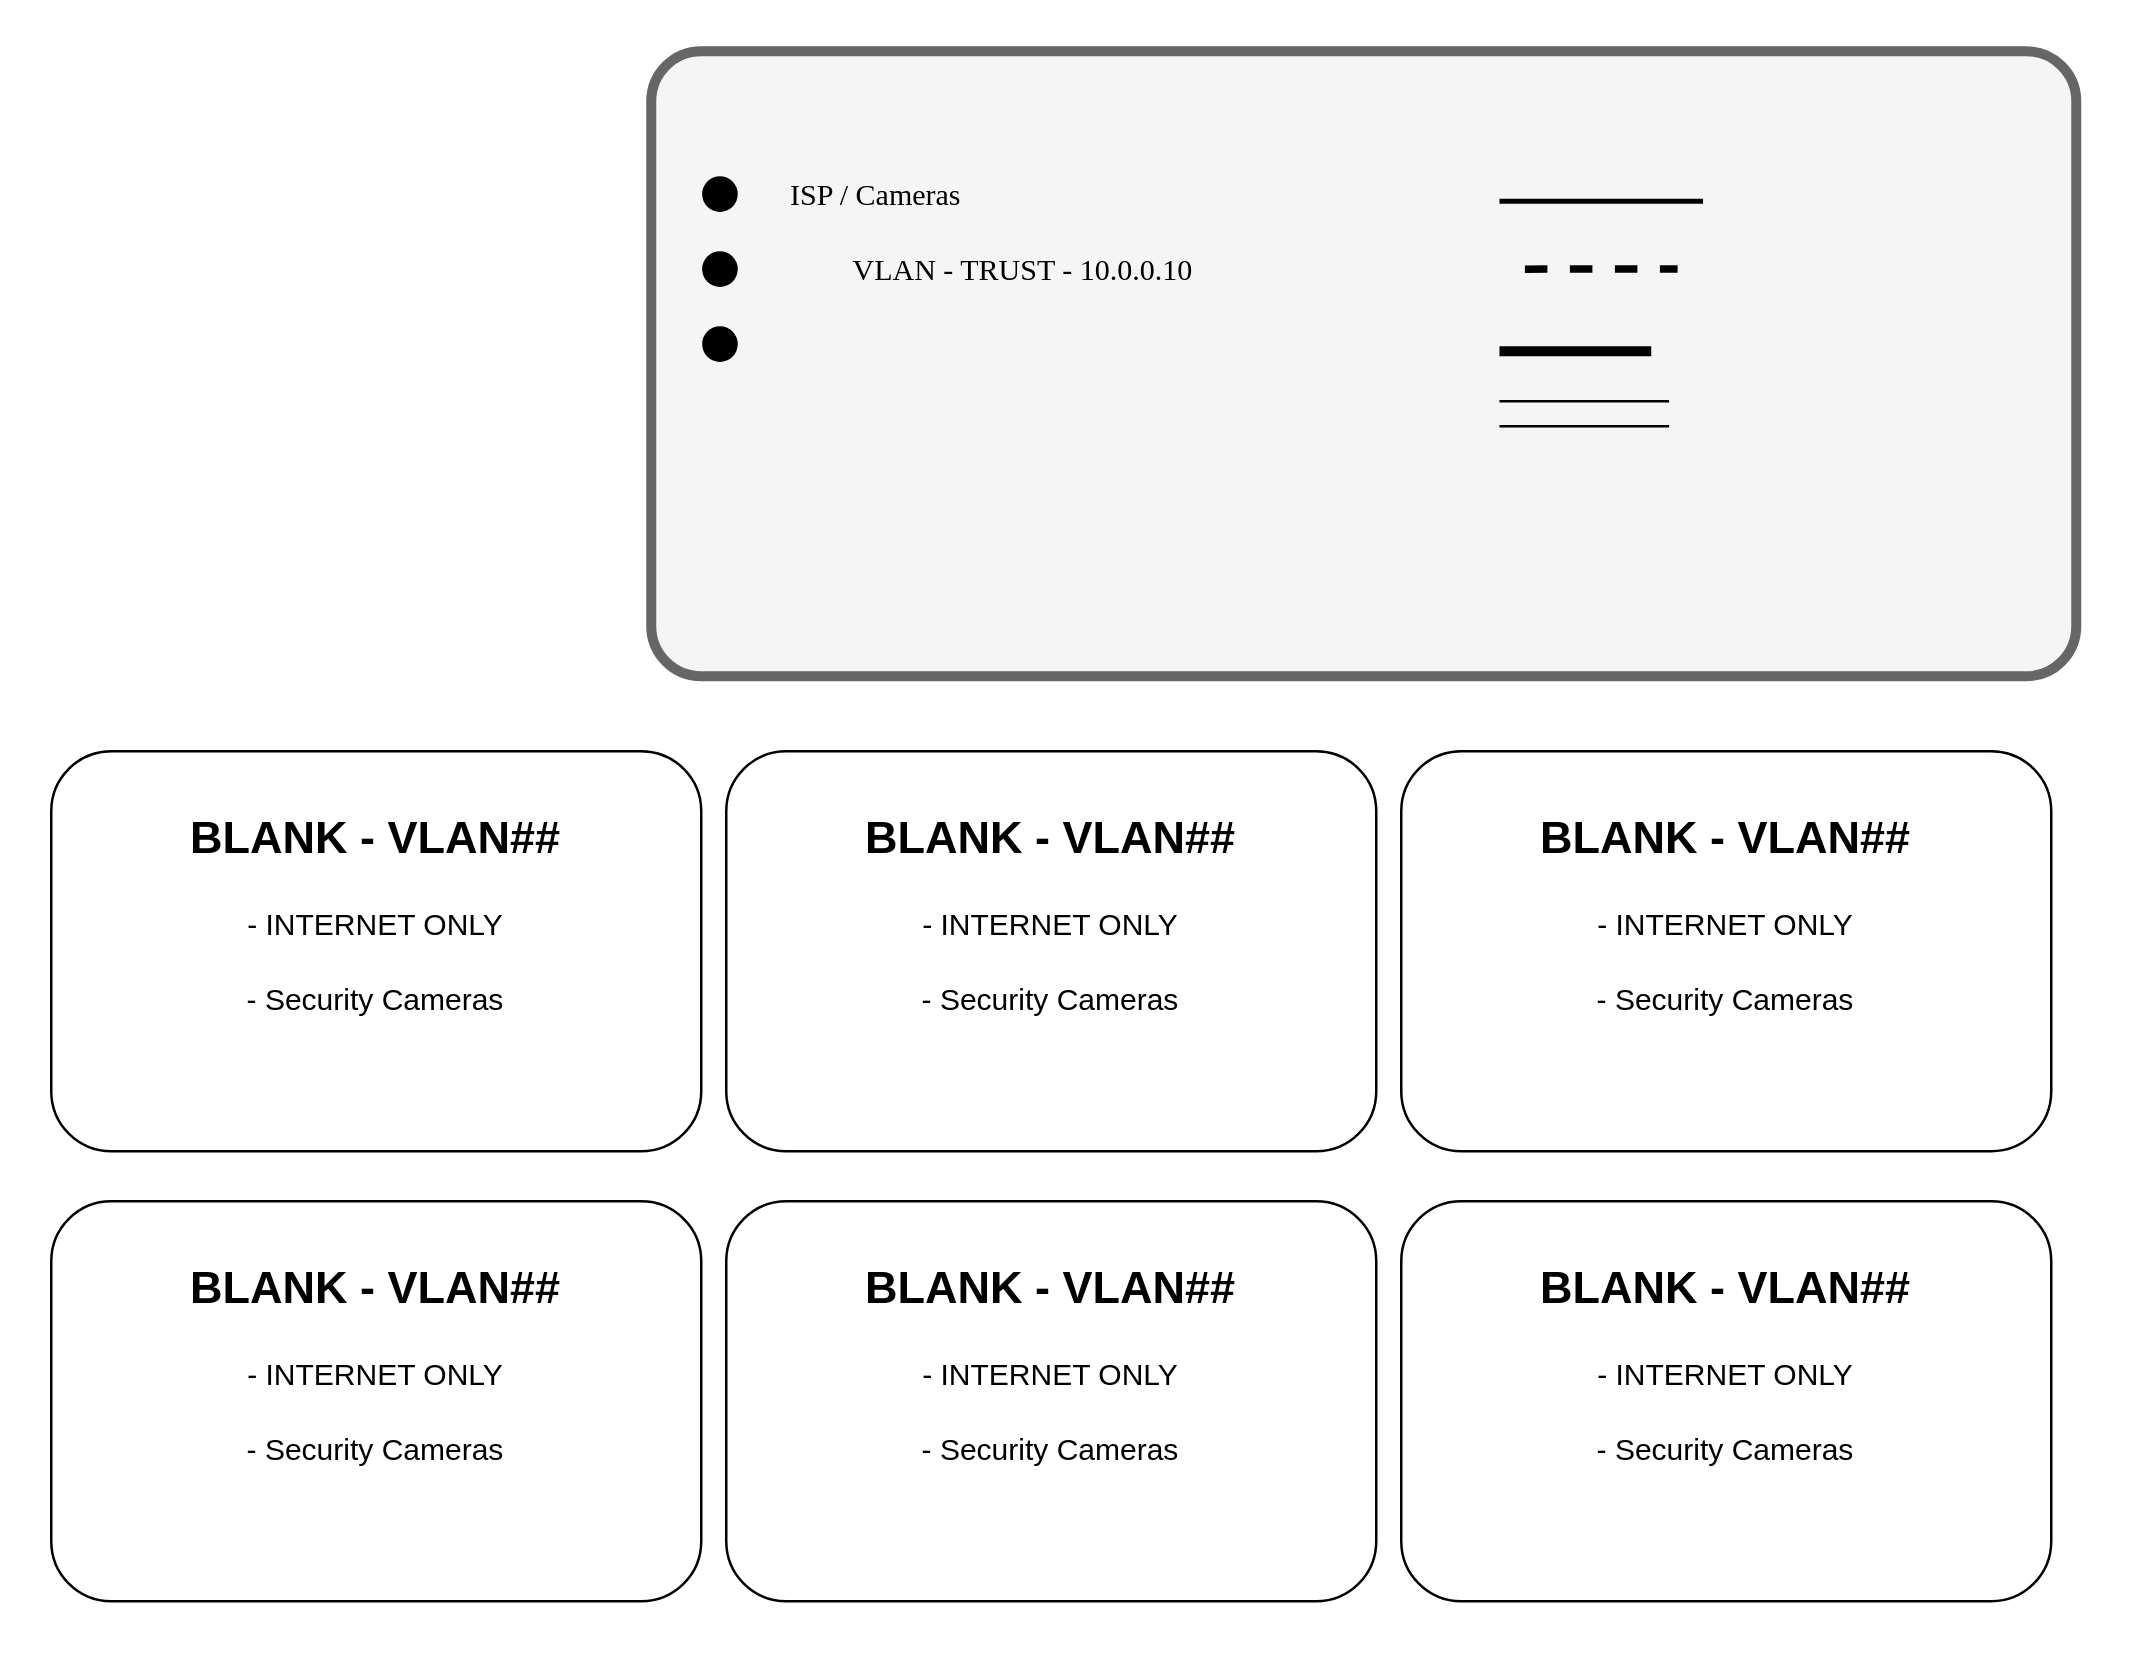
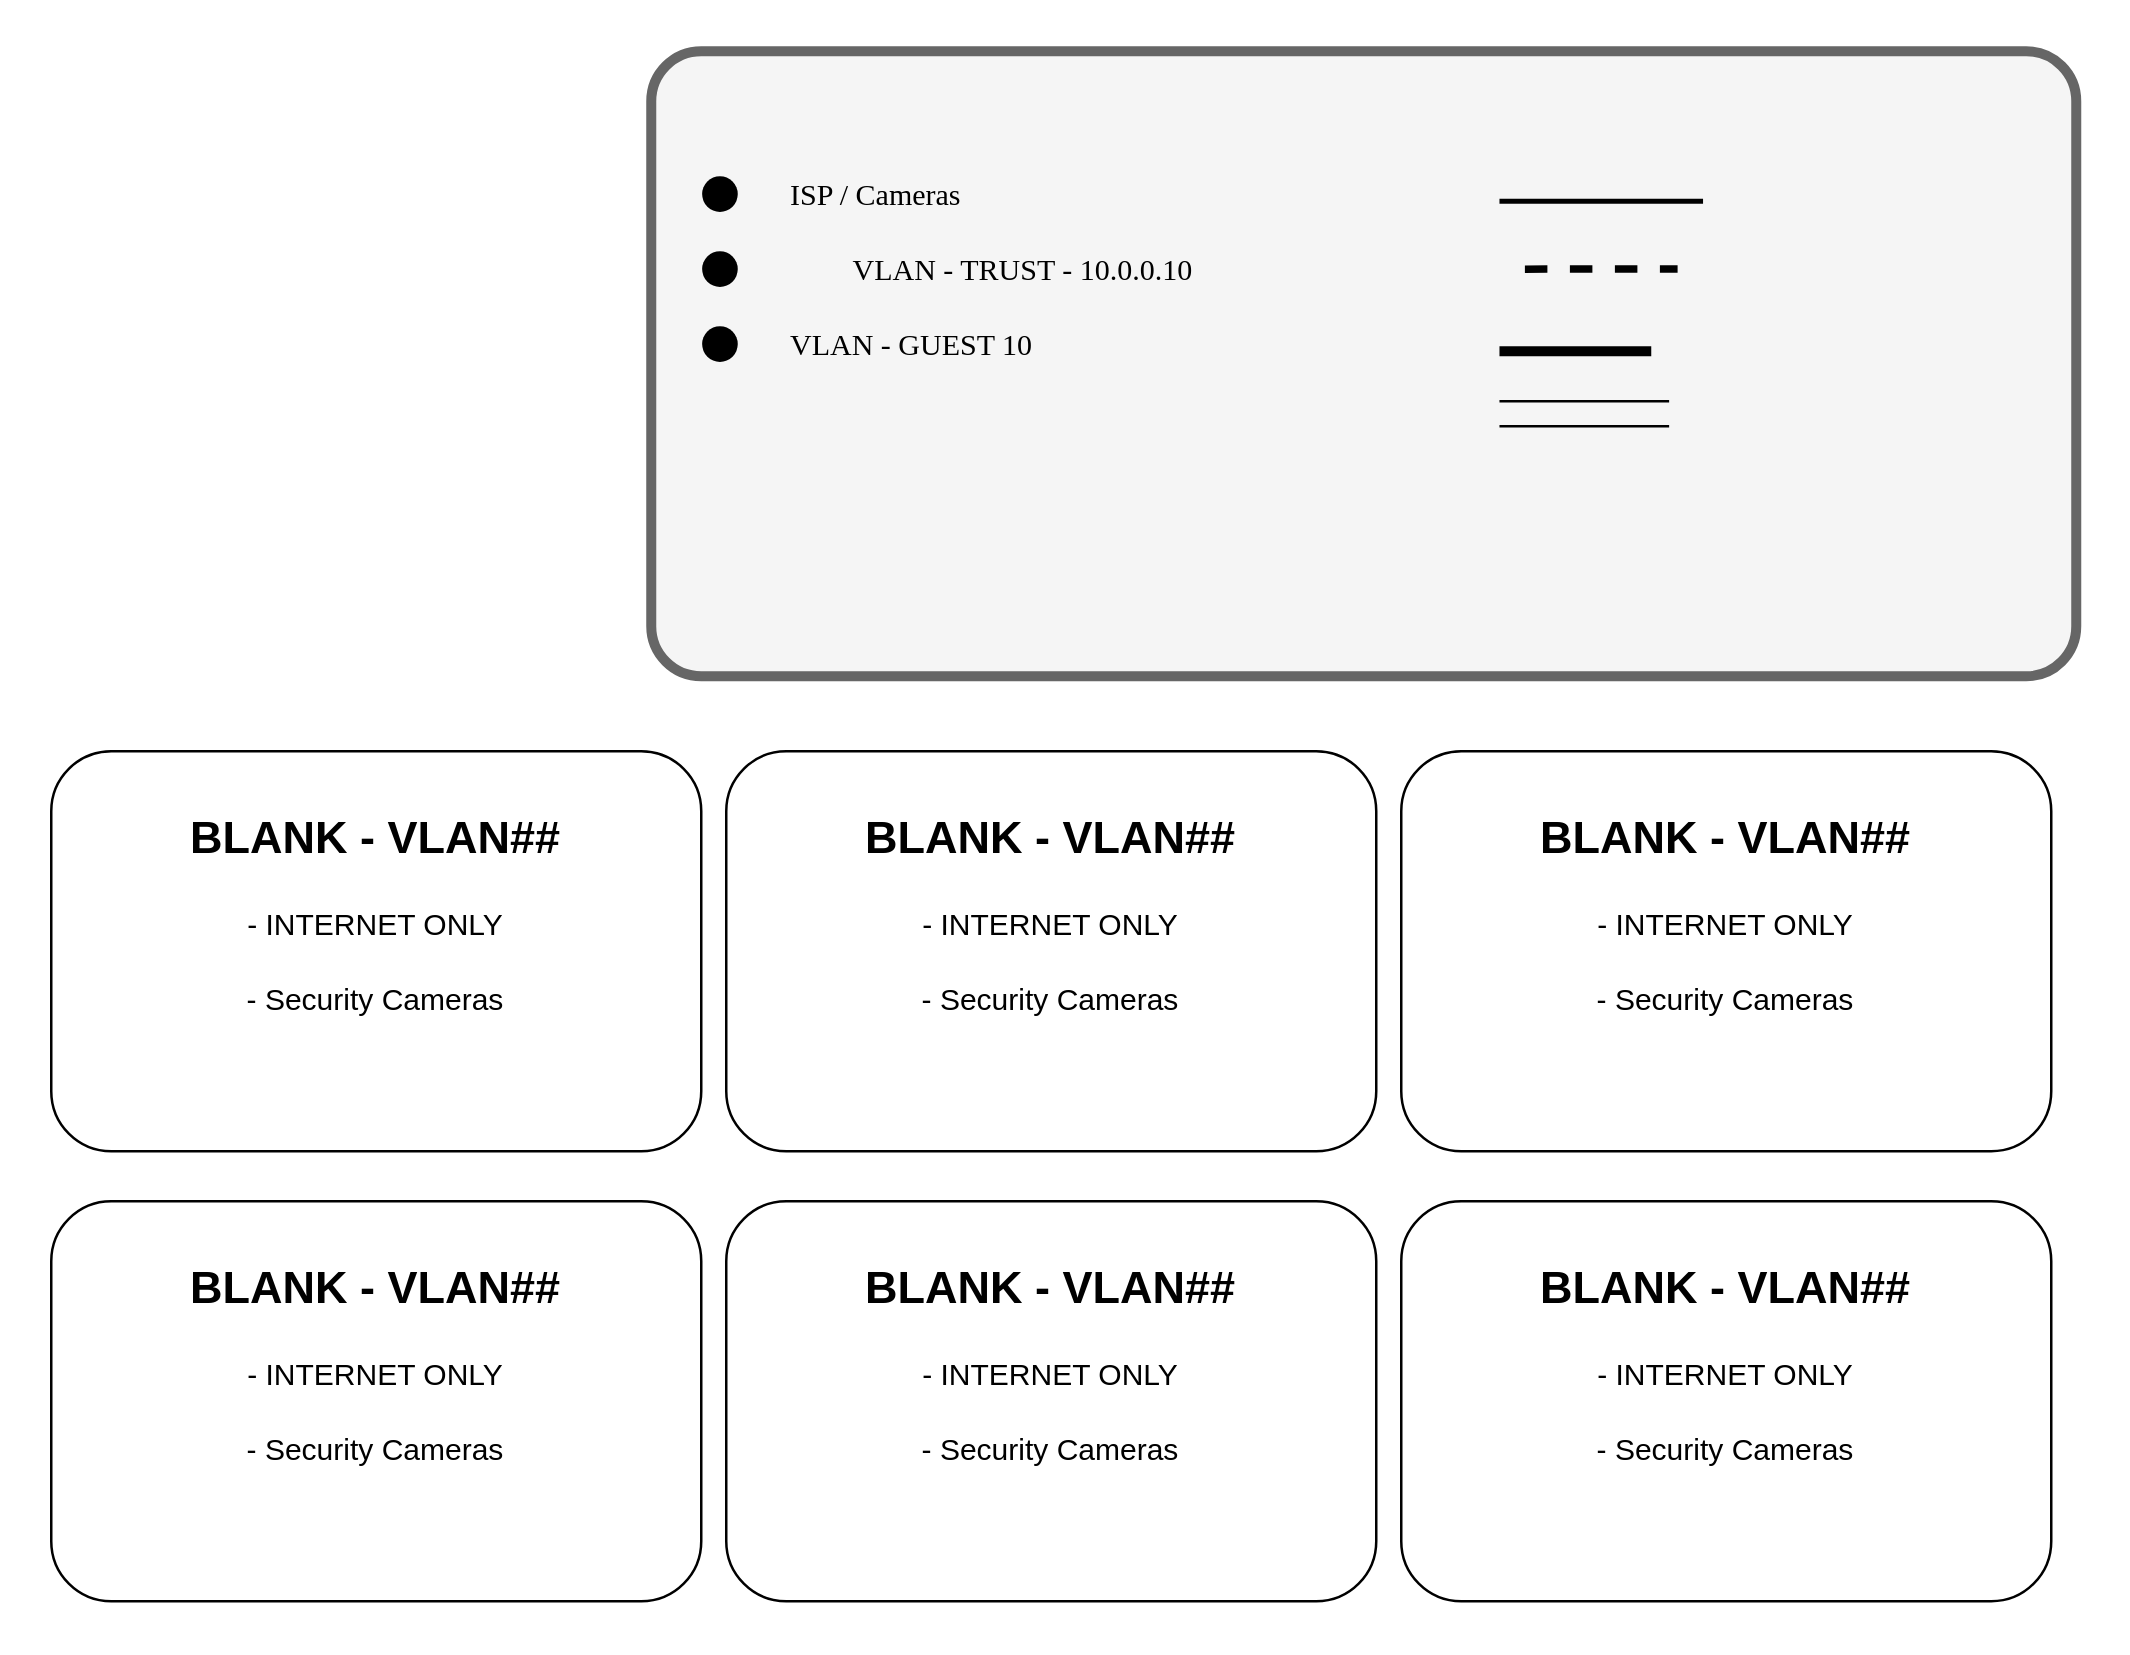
none -> (1143, 345)
